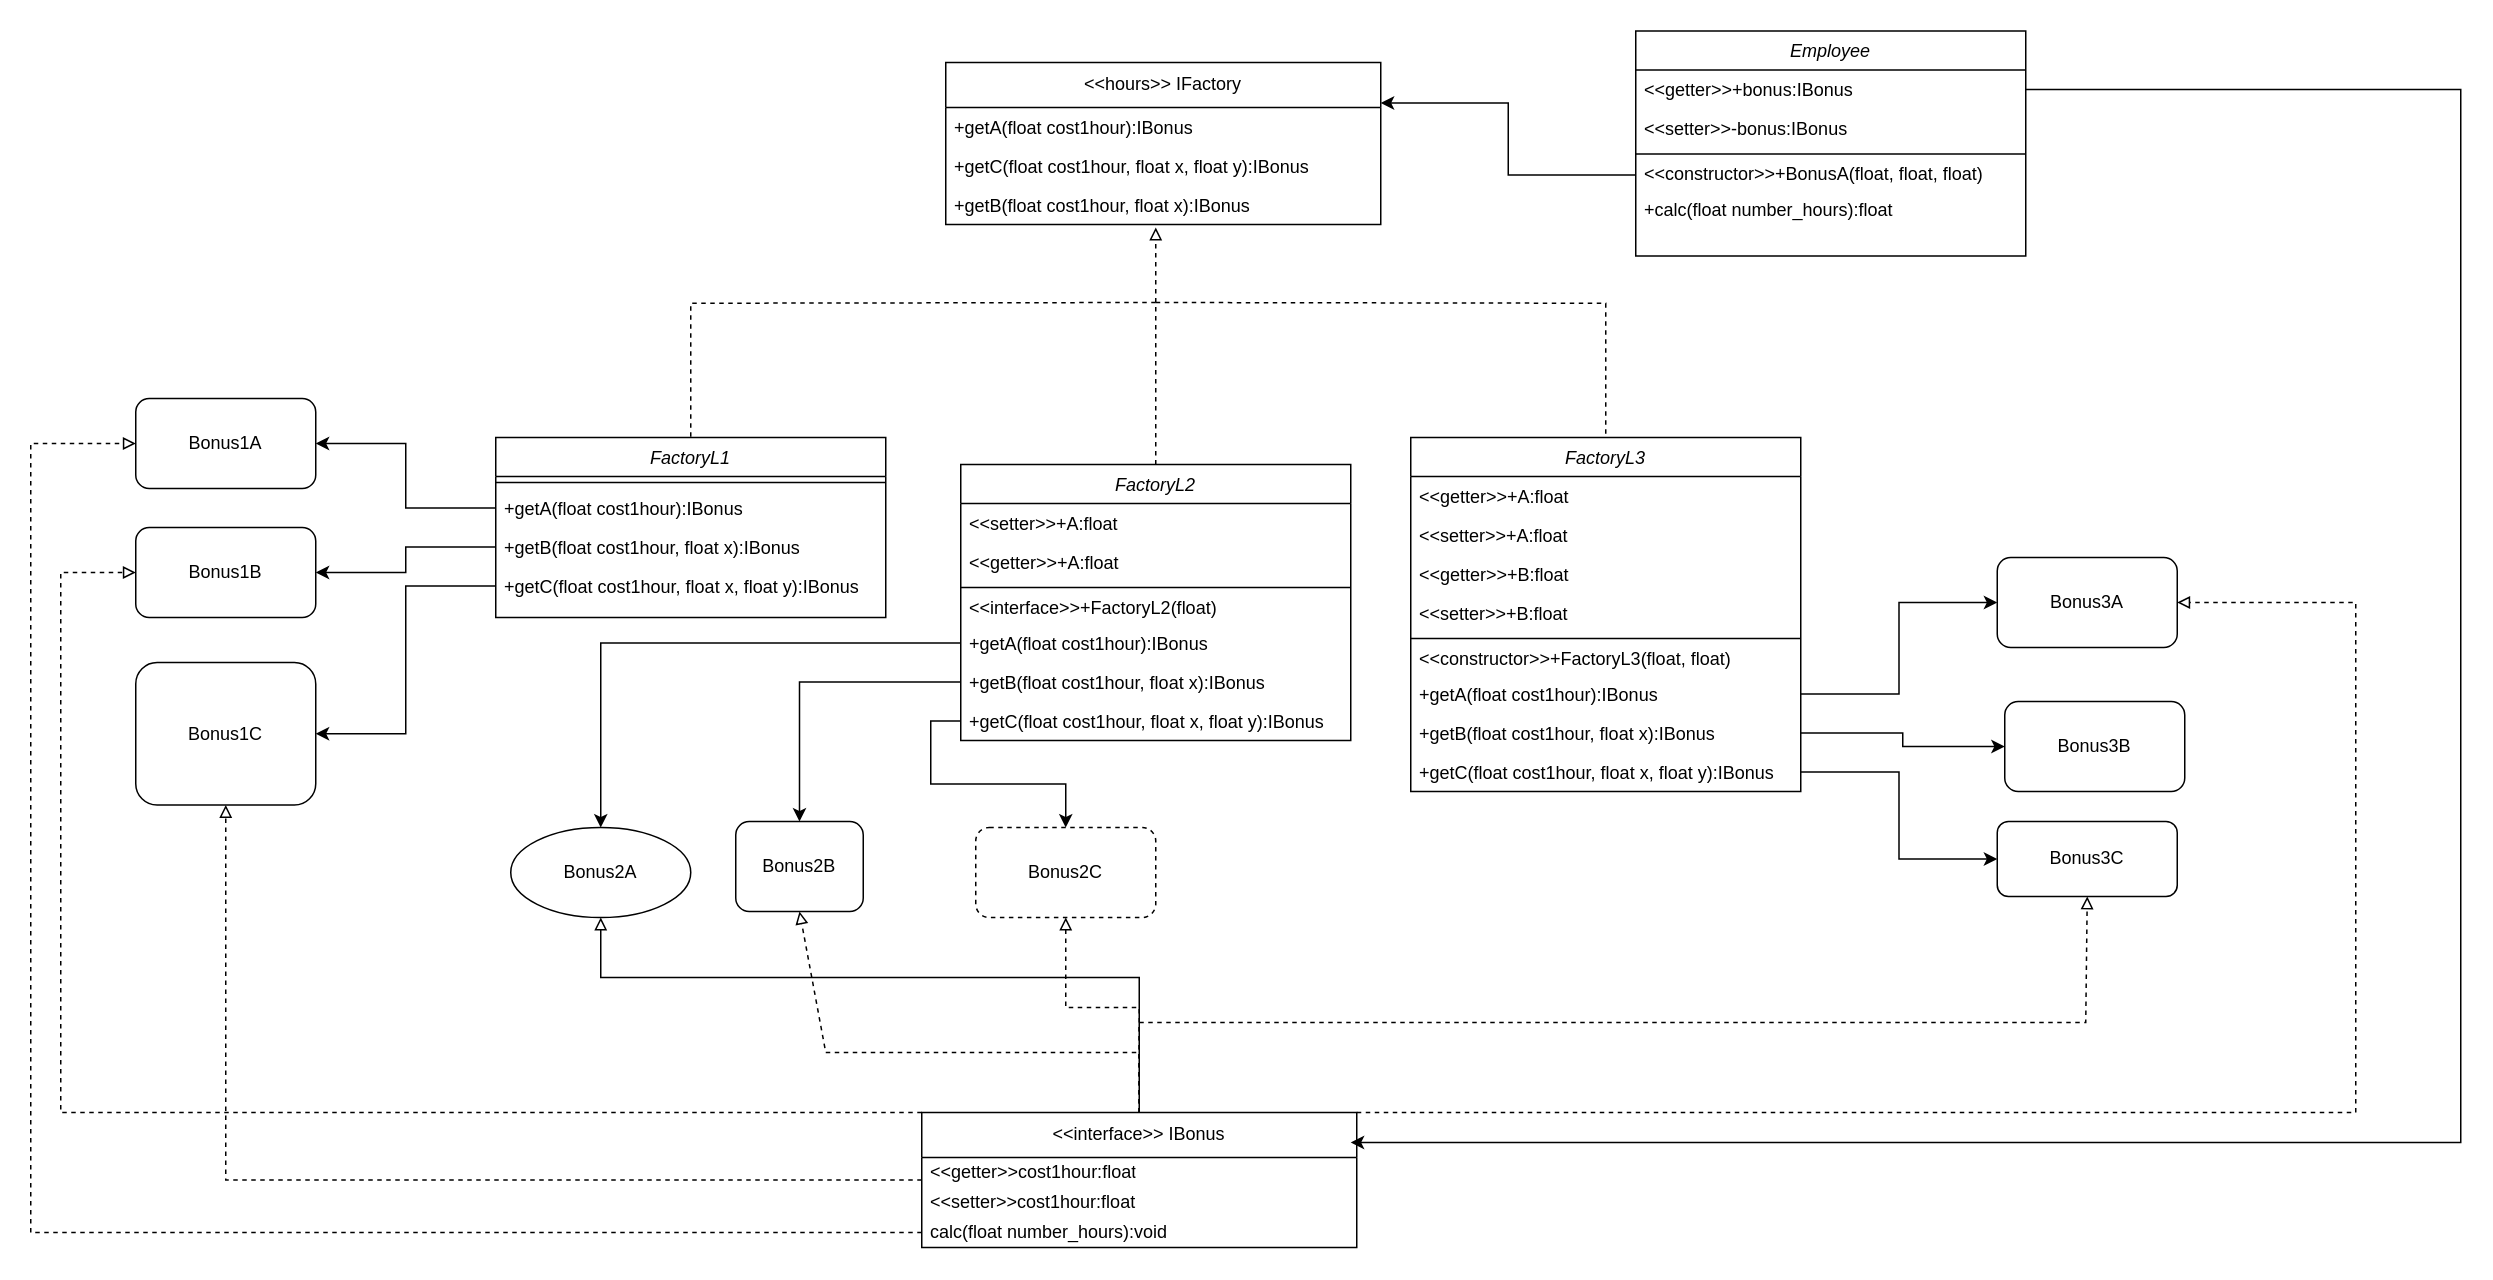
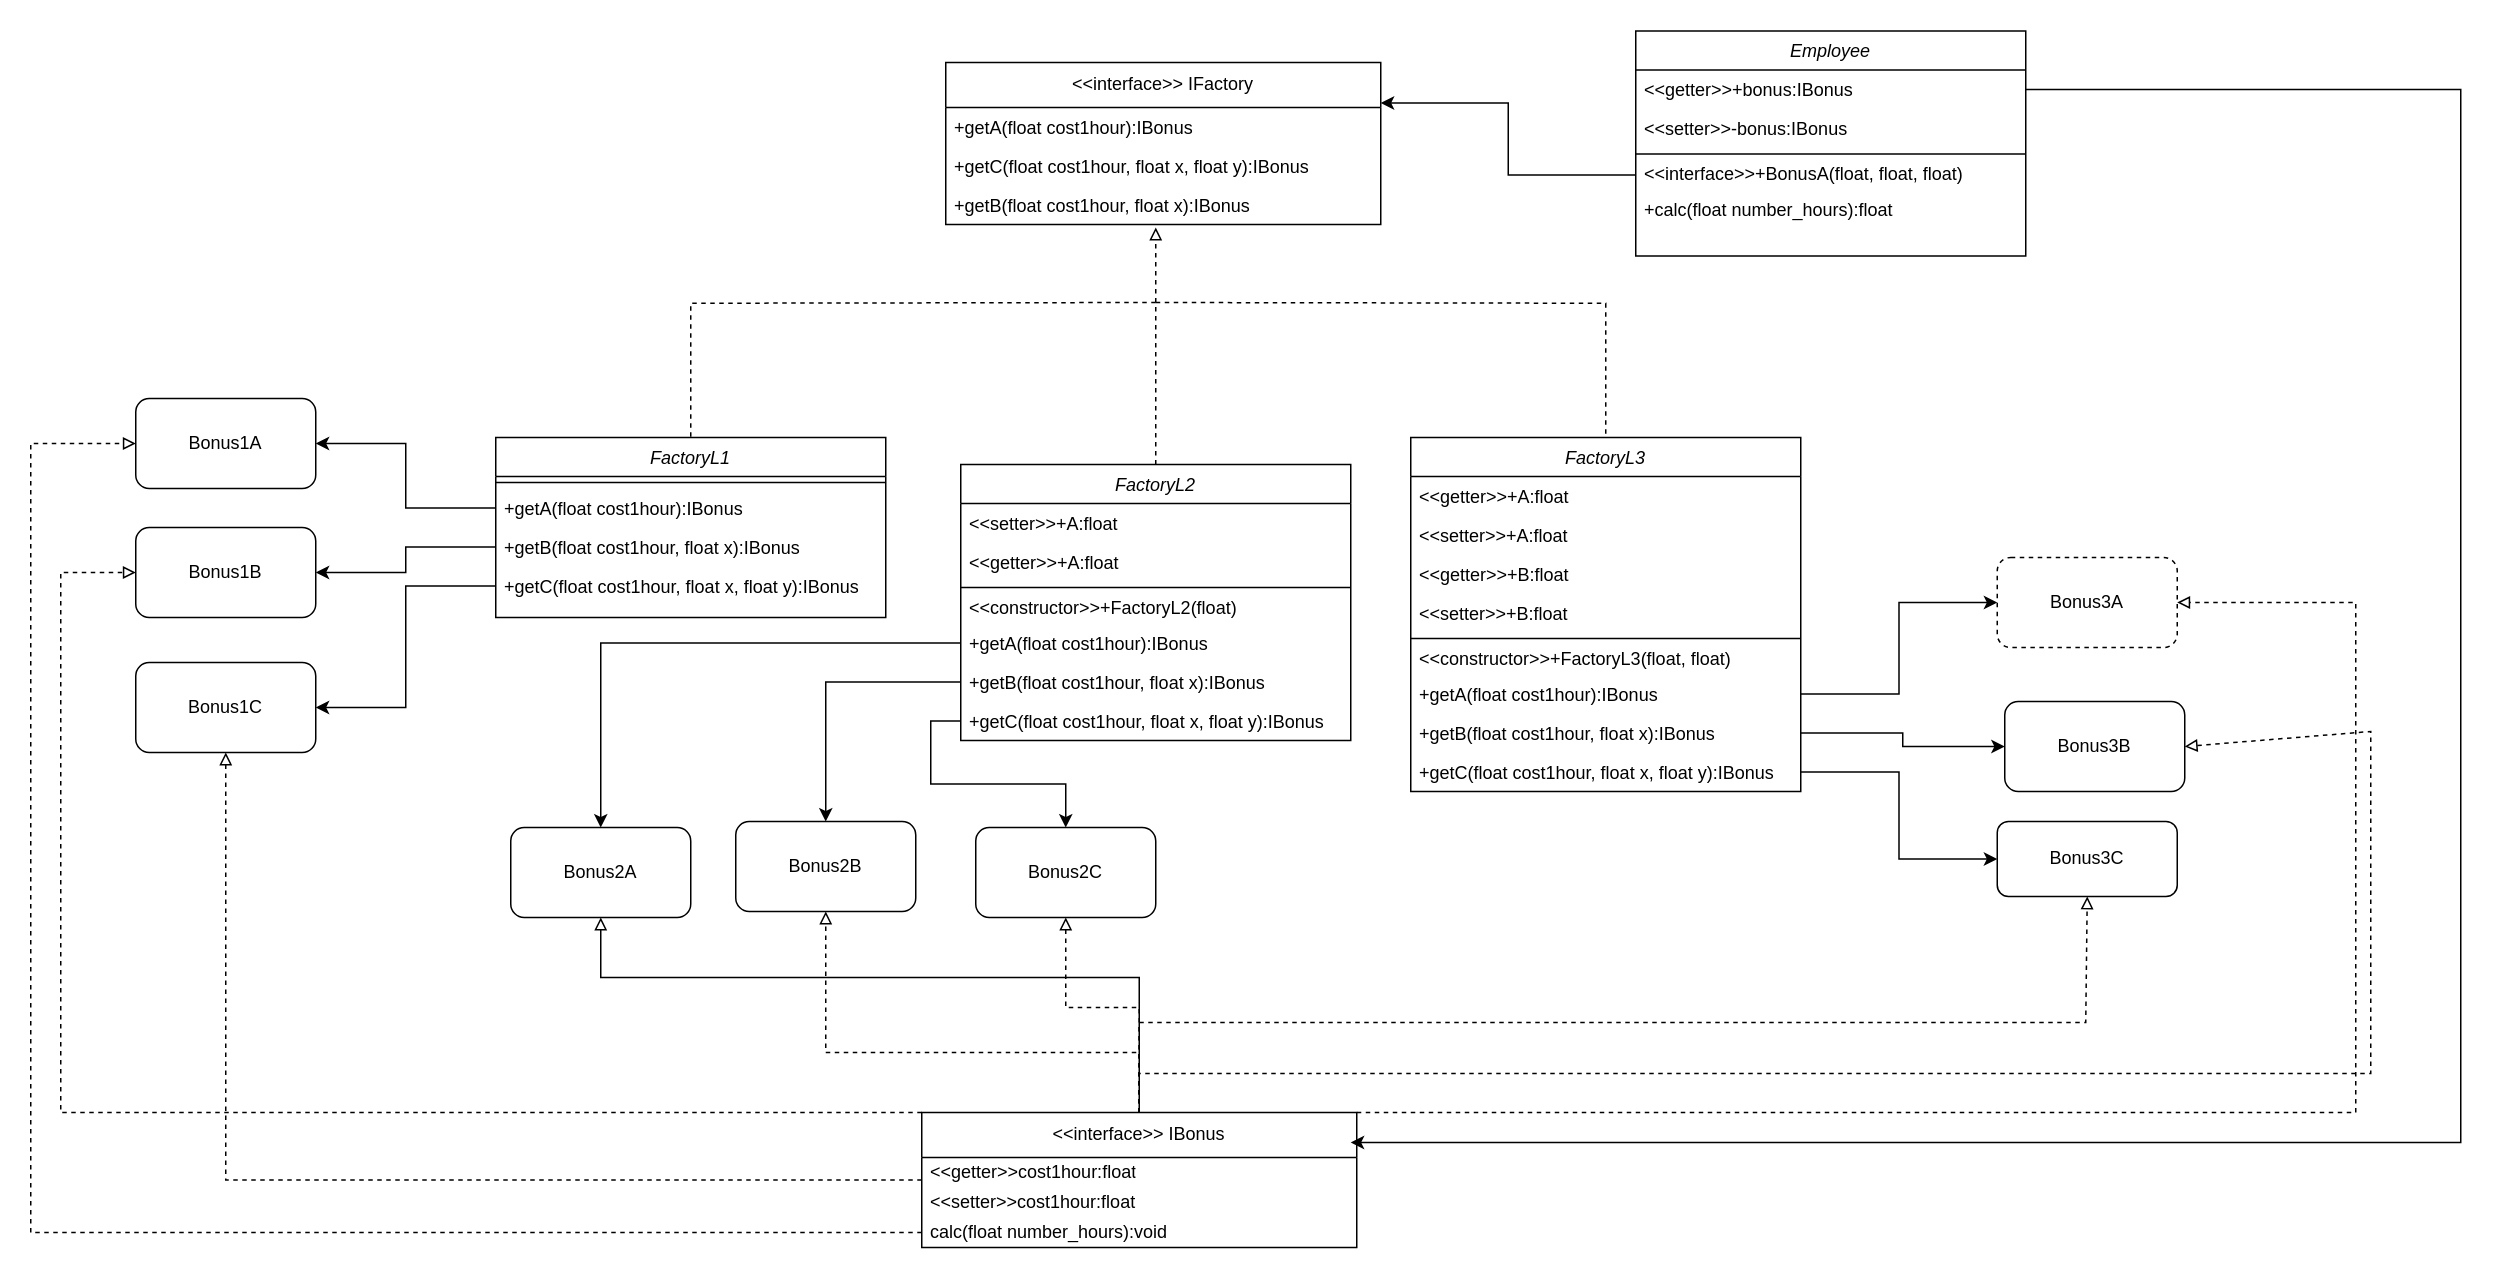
(1163, 85) -> (1163, 85)
(1832, 175) -> (1832, 175)
(2087, 602) -> (2087, 602)
(1116, 608) -> (1129, 608)
(226, 734) -> (226, 707)
(800, 866) -> (826, 866)
(601, 872) -> (601, 872)
(1066, 872) -> (1066, 872)
none -> (2014, 1073)
